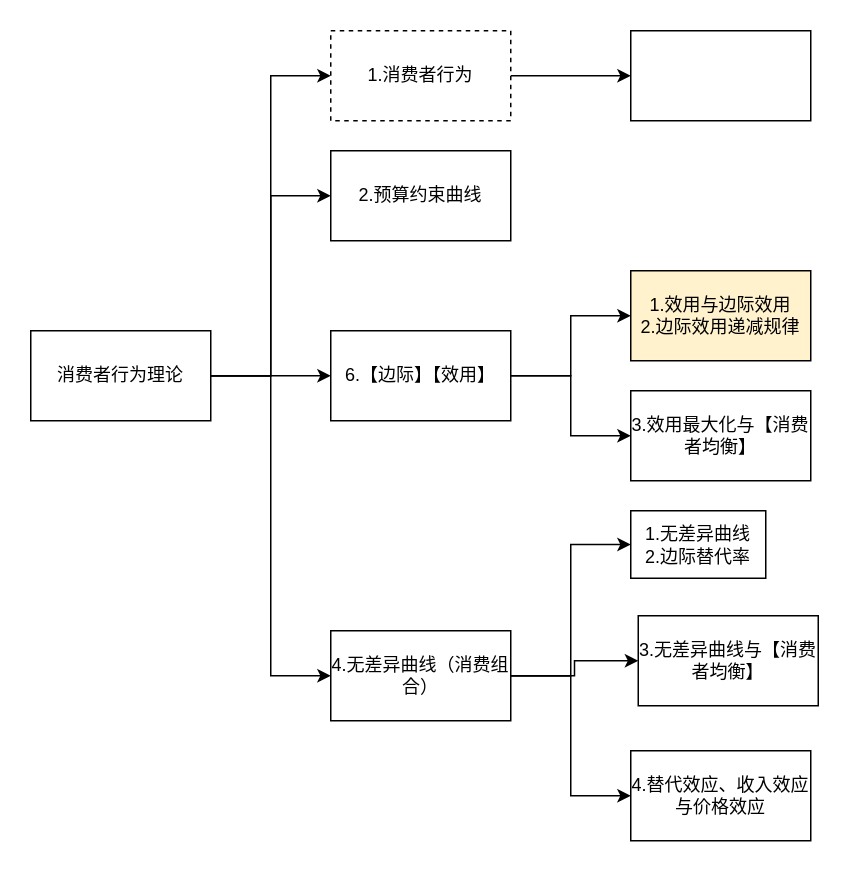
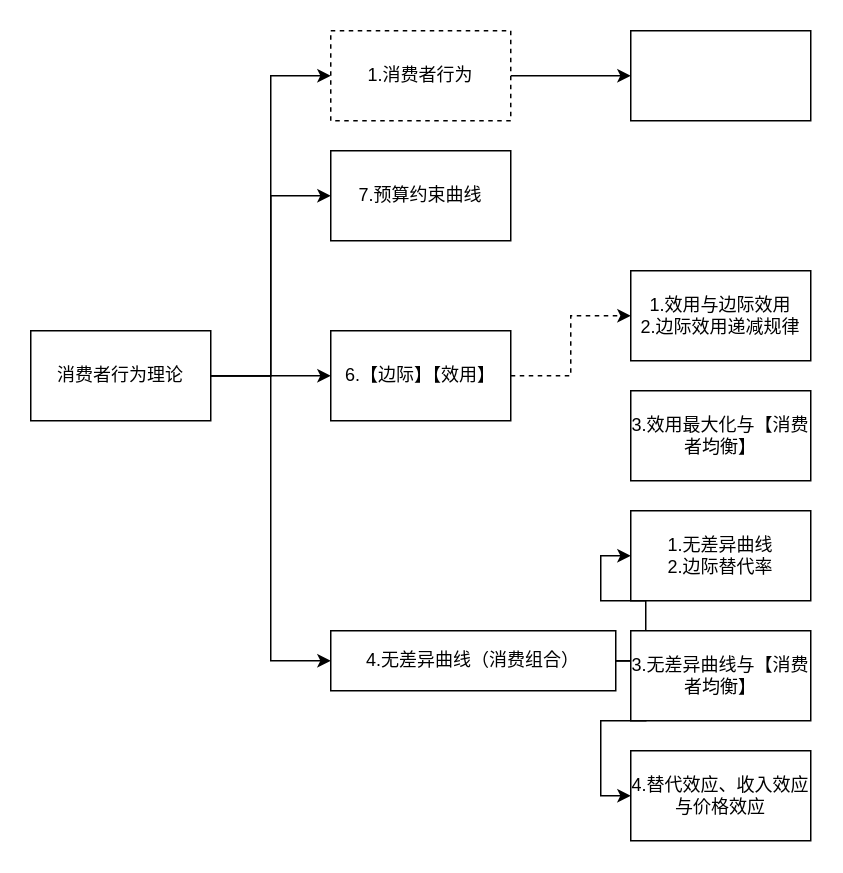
(421, 196) -> (421, 196)
(721, 316) -> (721, 316)
(571, 320) -> (571, 320)
(571, 431) -> none
(698, 545) -> (721, 556)
(728, 661) -> (721, 676)
(421, 676) -> (473, 661)
